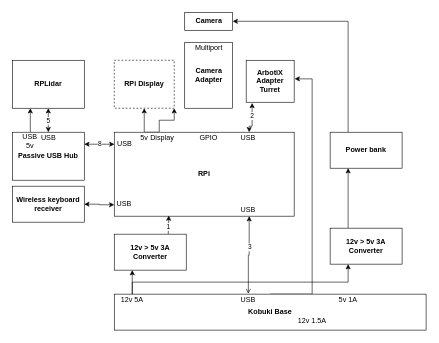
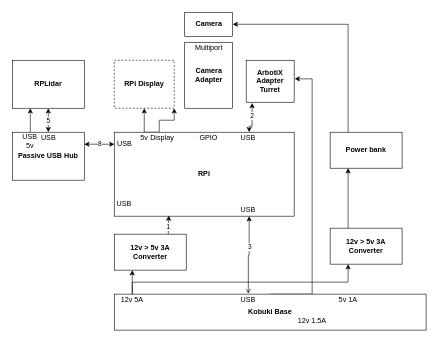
(209, 21) -> (209, 24)
(48, 204) -> none
(99, 204) -> none
